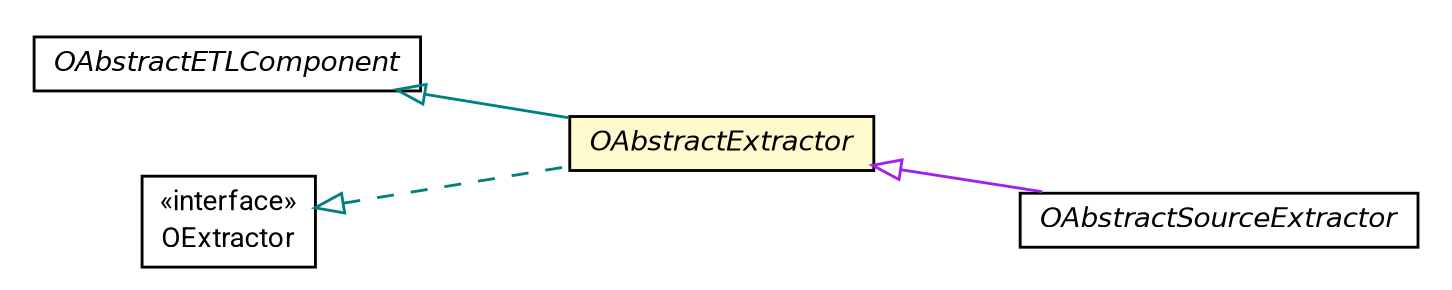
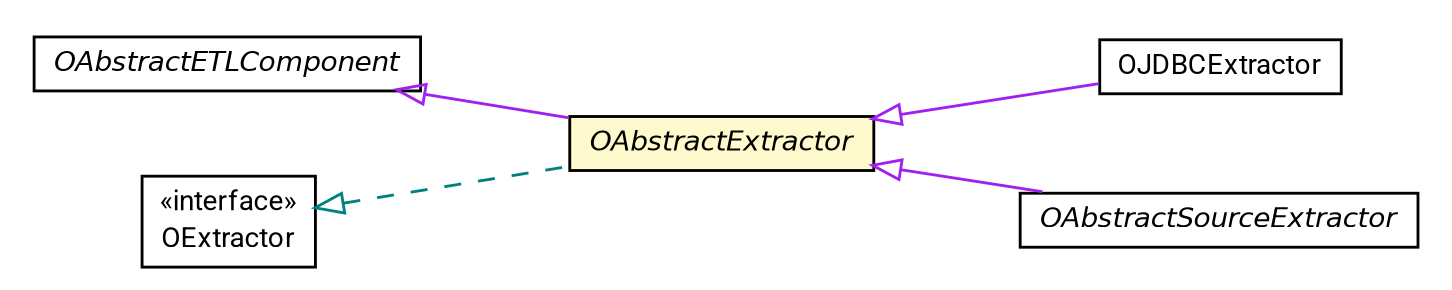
none -> (1219, 65)
(497, 106) -> (497, 106)
